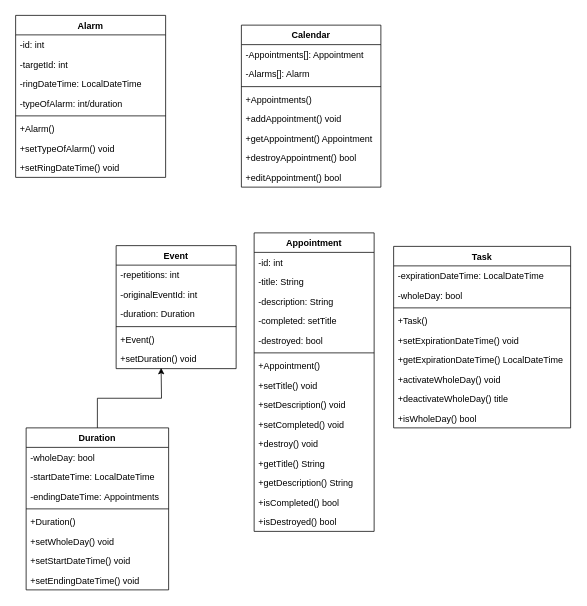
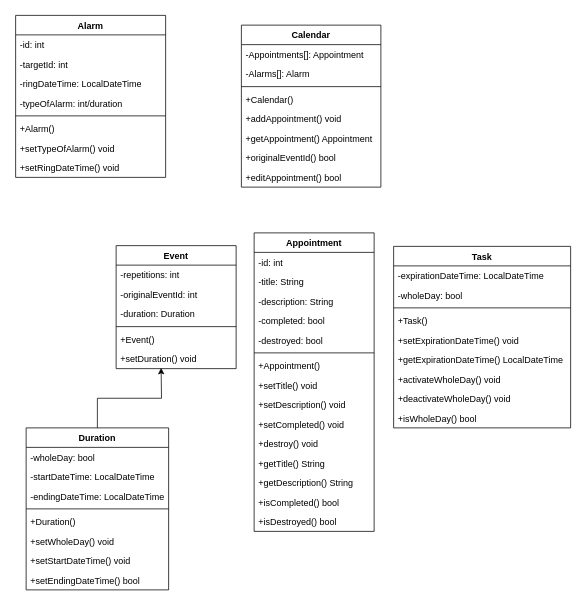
(282, 100) -> (272, 100)
(307, 158) -> (297, 158)
(303, 321) -> (294, 321)
(460, 399) -> (458, 399)
(98, 497) -> (100, 497)
(88, 581) -> (88, 581)
